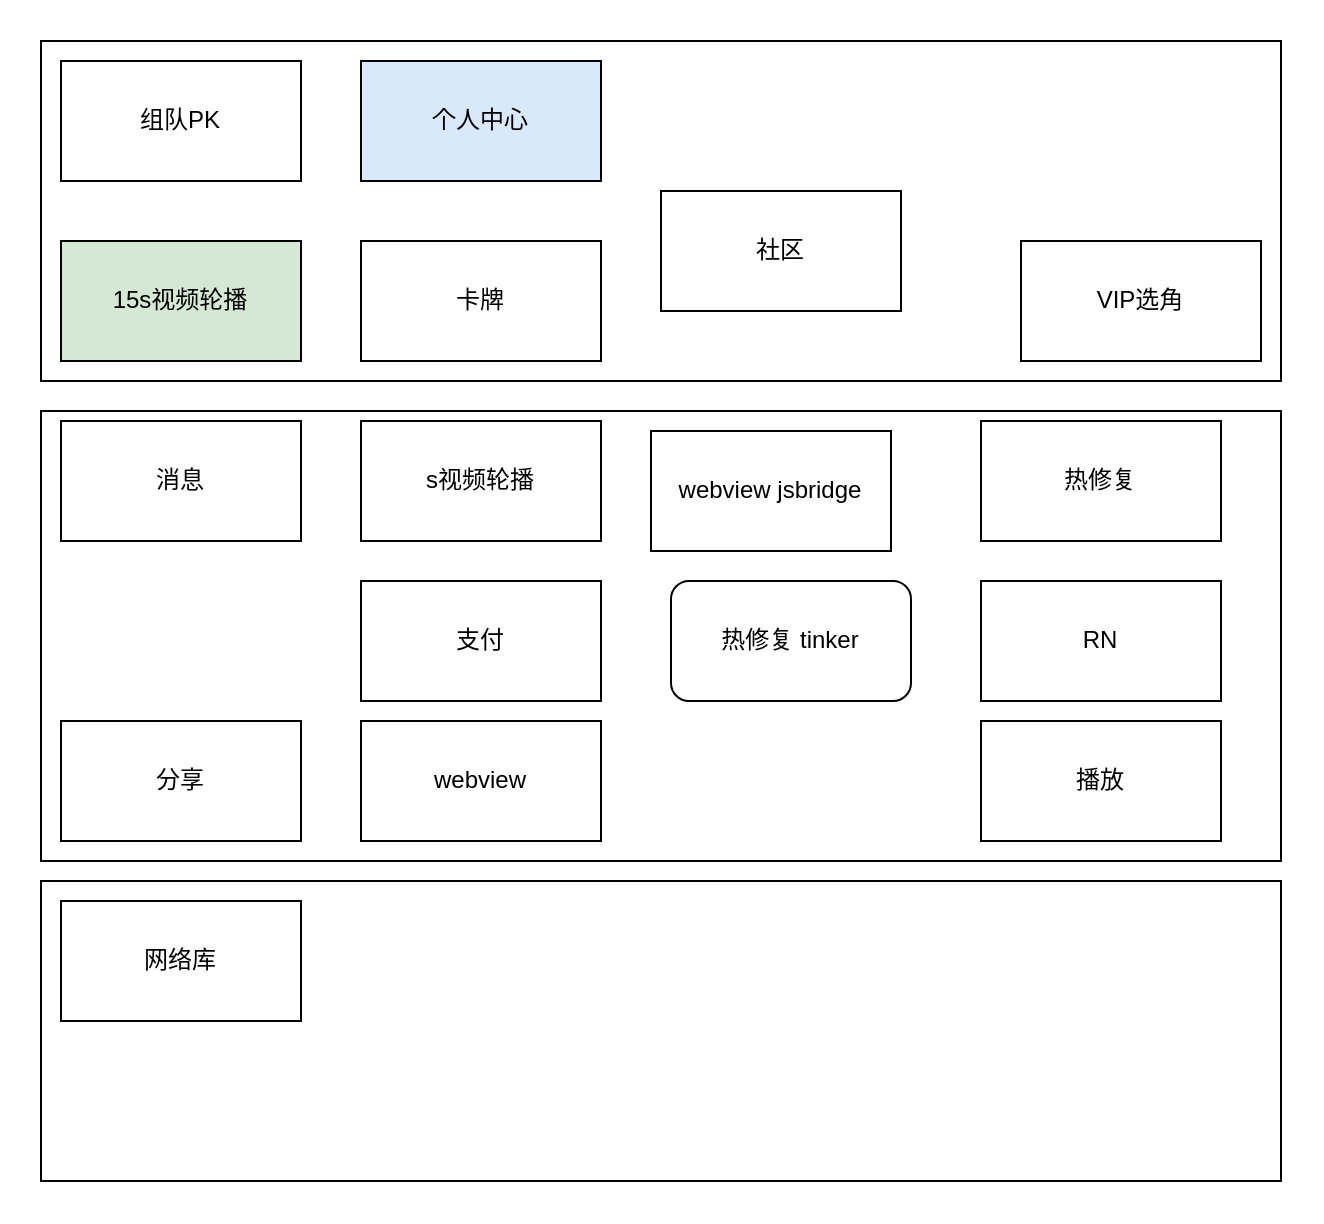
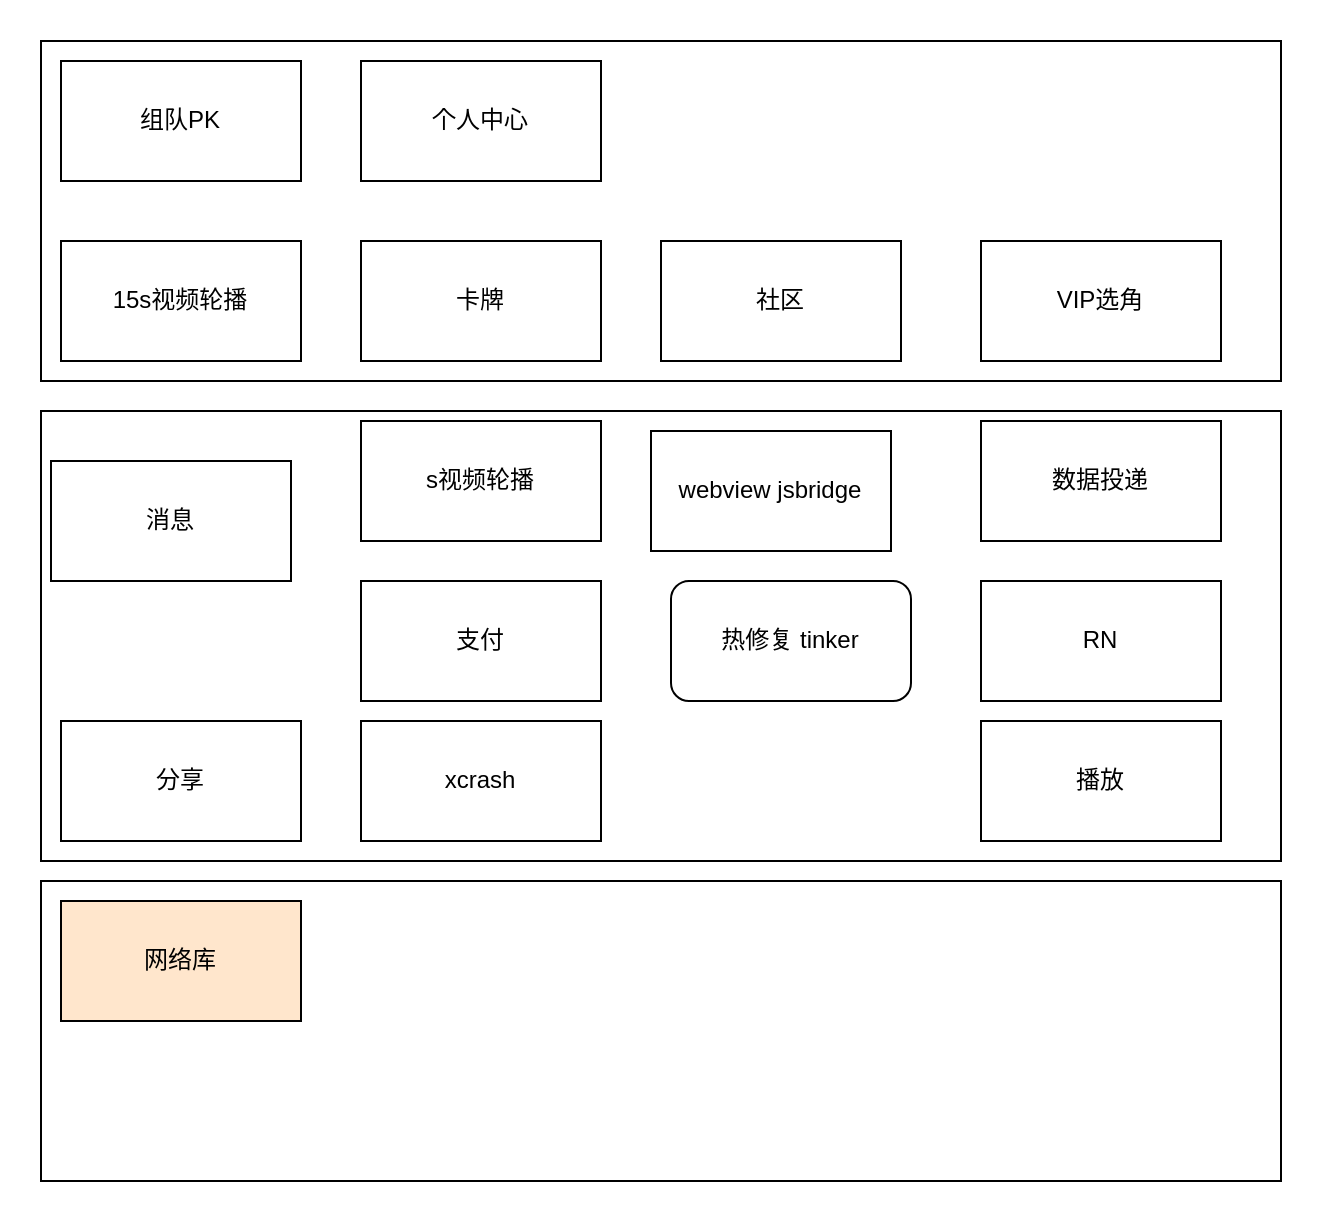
(481, 121) -> (481, 121)
(781, 251) -> (781, 301)
(181, 301) -> (181, 301)
(1141, 301) -> (1101, 301)
(181, 481) -> (171, 521)
(1101, 481) -> (1101, 481)
(481, 781) -> (481, 781)
(181, 961) -> (181, 961)
